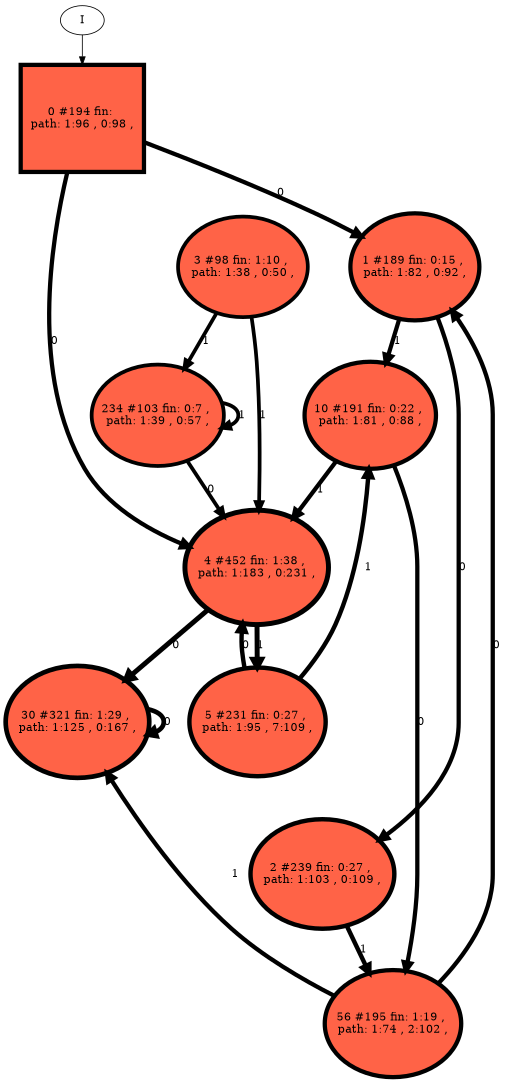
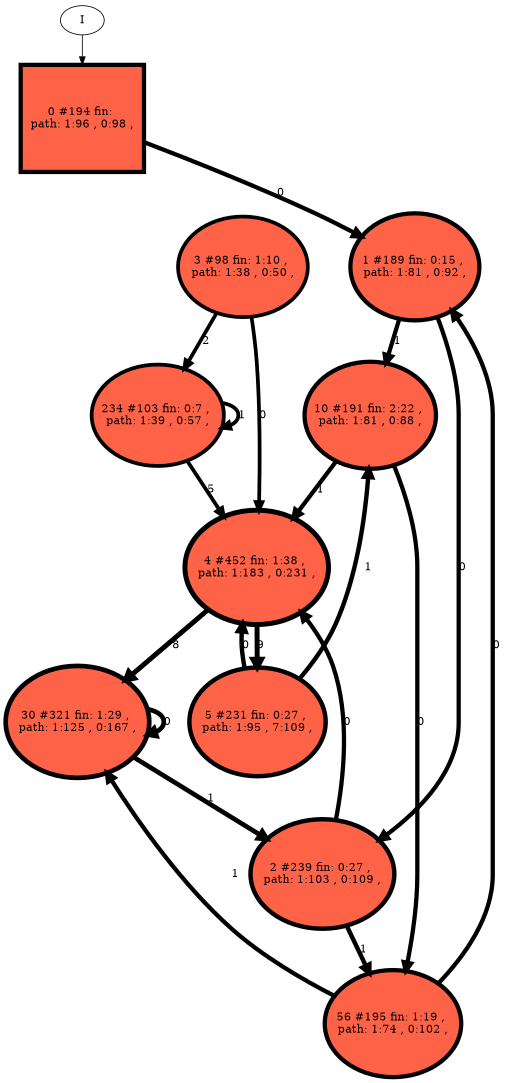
(415, 267) -> (415, 267)
(208, 341) -> (208, 341)
(55, 385) -> (343, 716)
(265, 415) -> (265, 415)
(370, 415) -> (370, 415)
(213, 490) -> (213, 490)
(178, 645) -> (178, 645)
(262, 645) -> (262, 645)
none -> (197, 796)
(393, 1024) -> (393, 1024)
